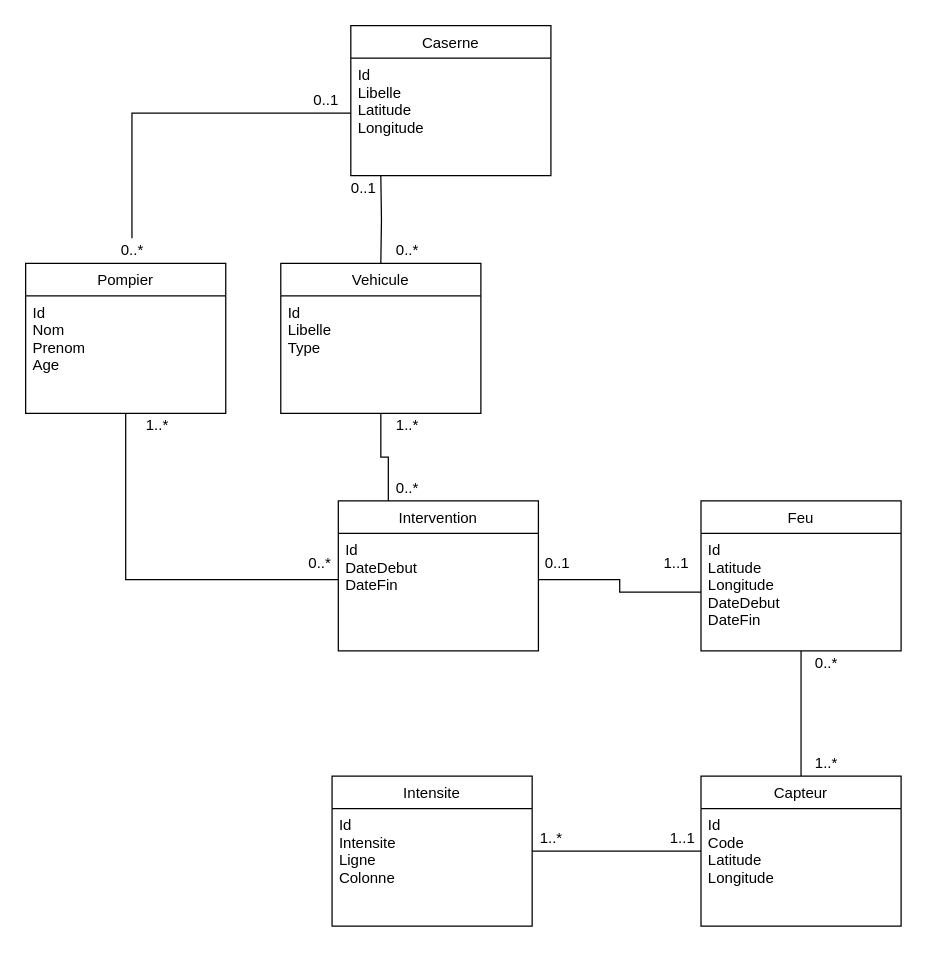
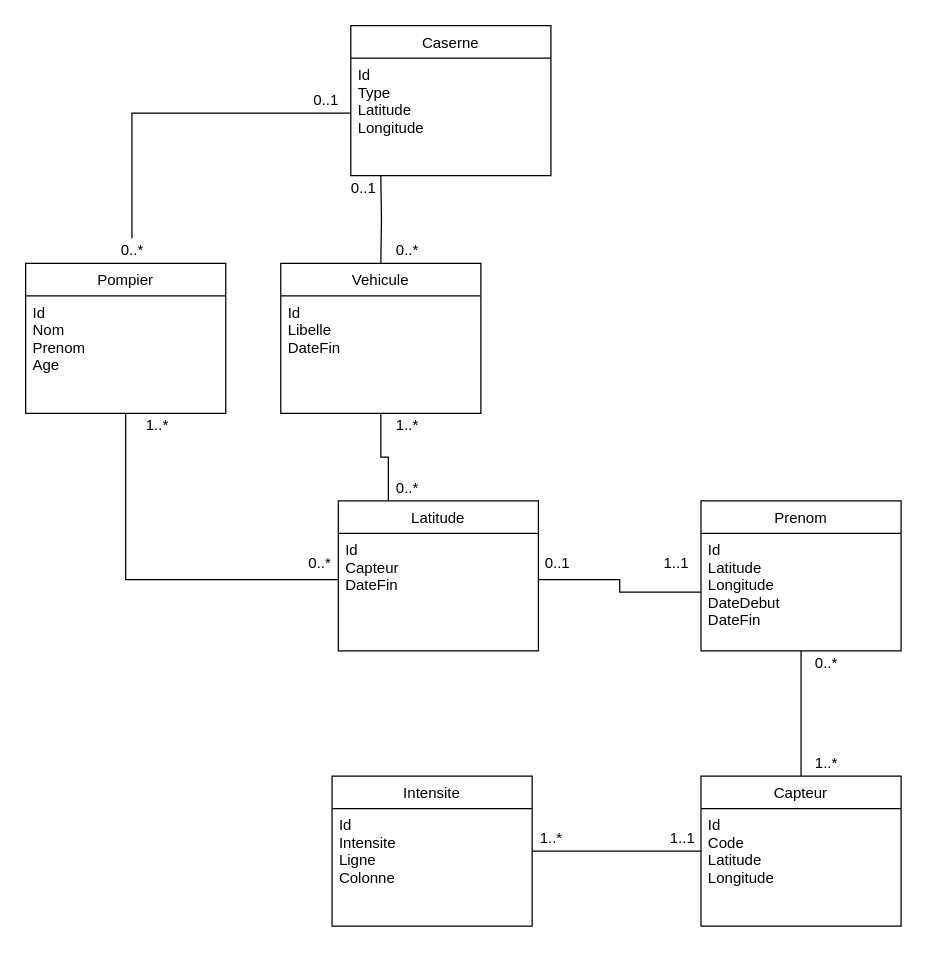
(366, 75) -> (366, 75)
(296, 313) -> (296, 313)
(438, 518) -> (438, 518)
(800, 518) -> (800, 518)
(353, 550) -> (353, 550)
